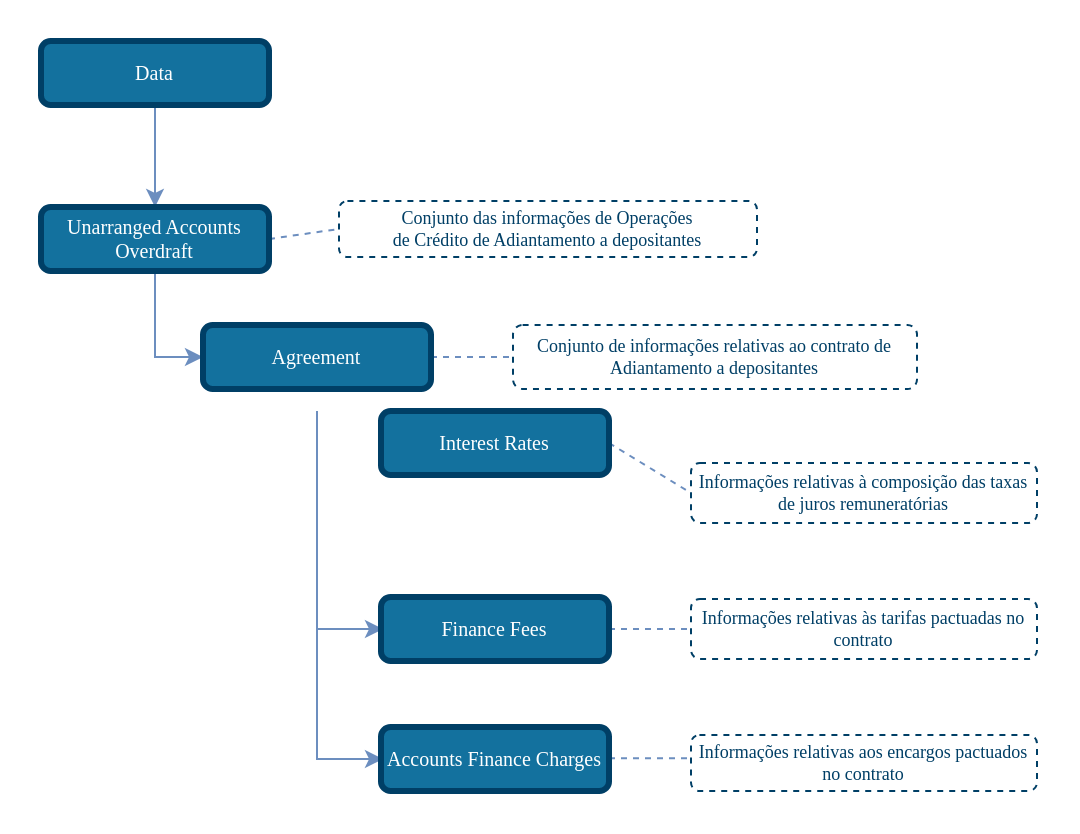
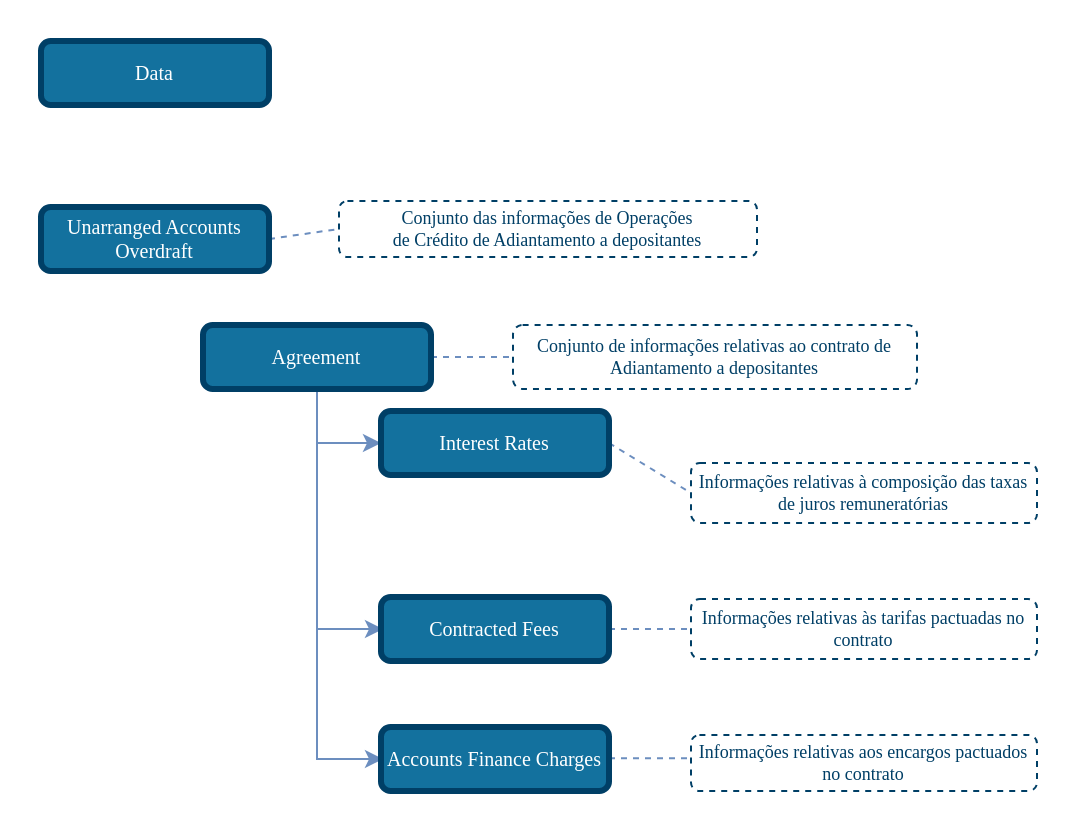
(155, 150) -> none
(155, 332) -> none
none -> (344, 443)
(495, 629) -> (495, 629)
